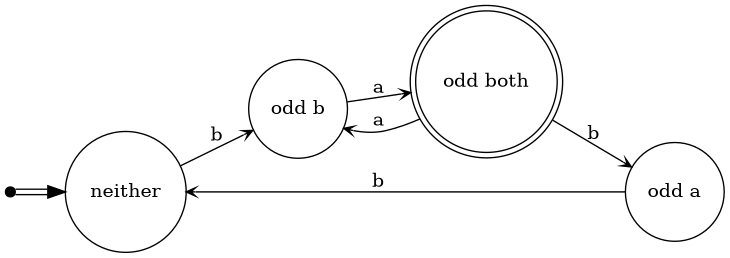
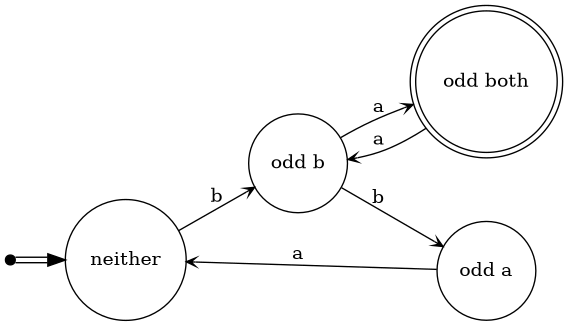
(588, 141) -> (388, 215)
(379, 182) -> (298, 254)
